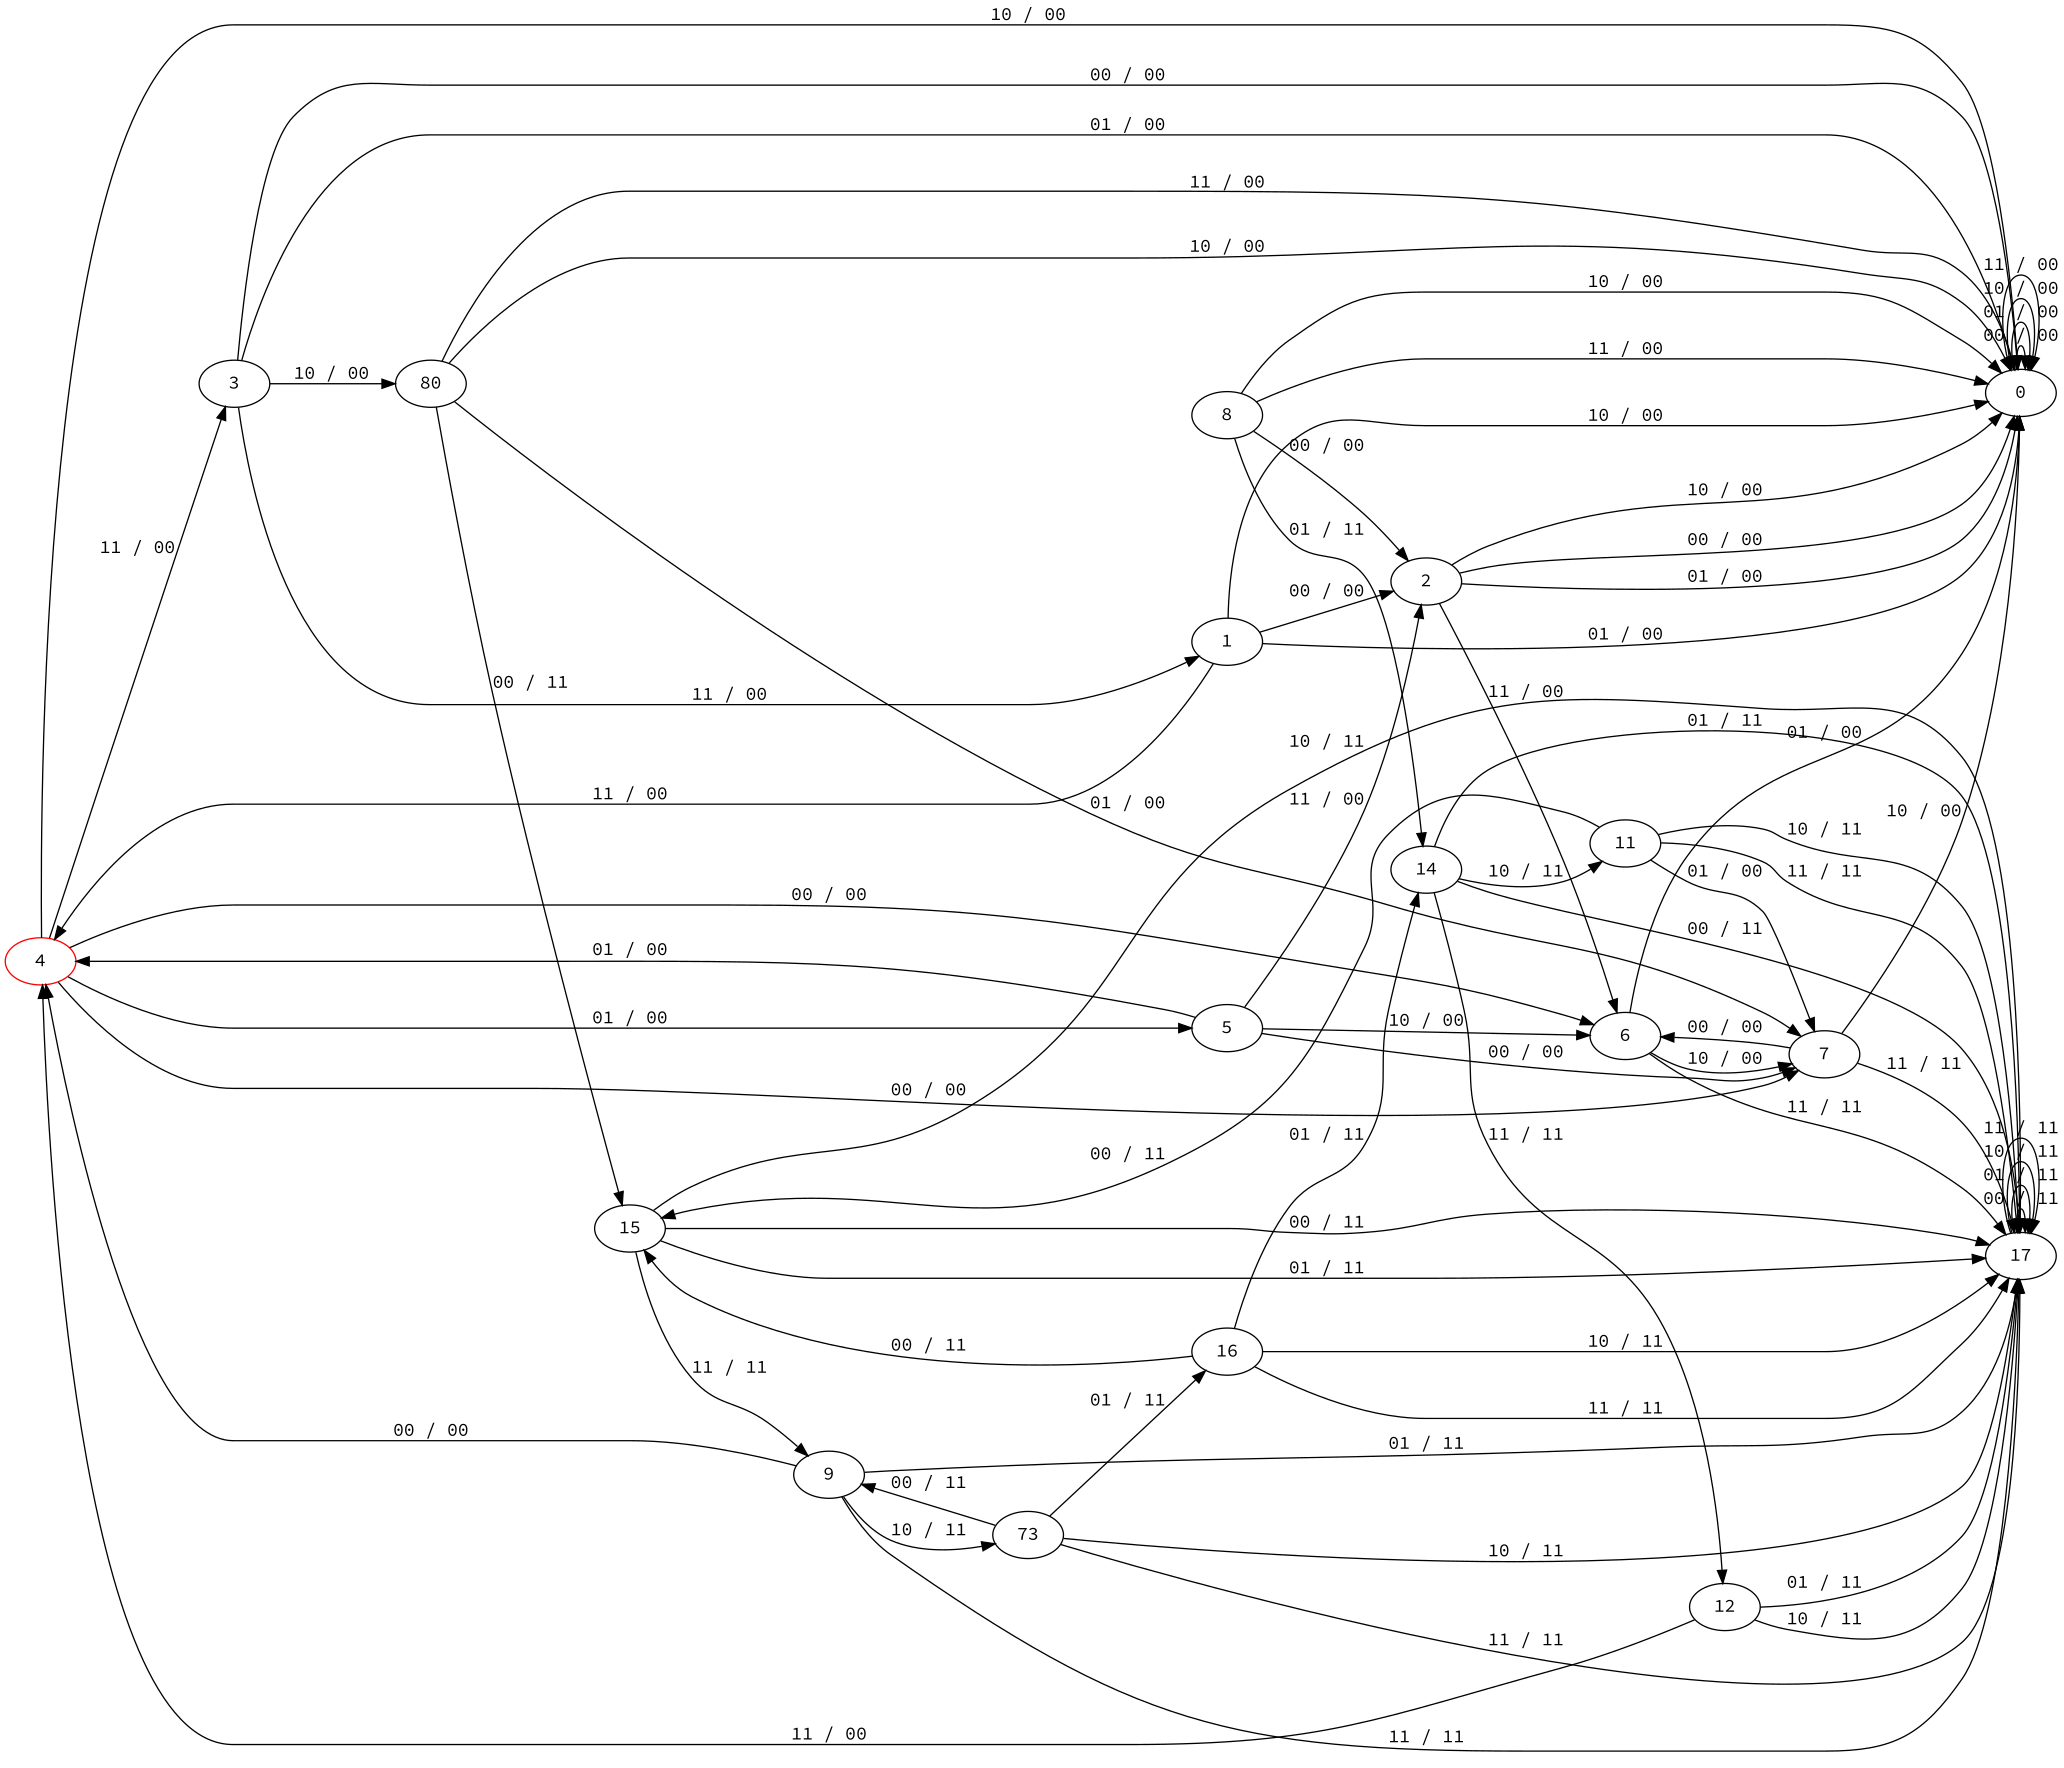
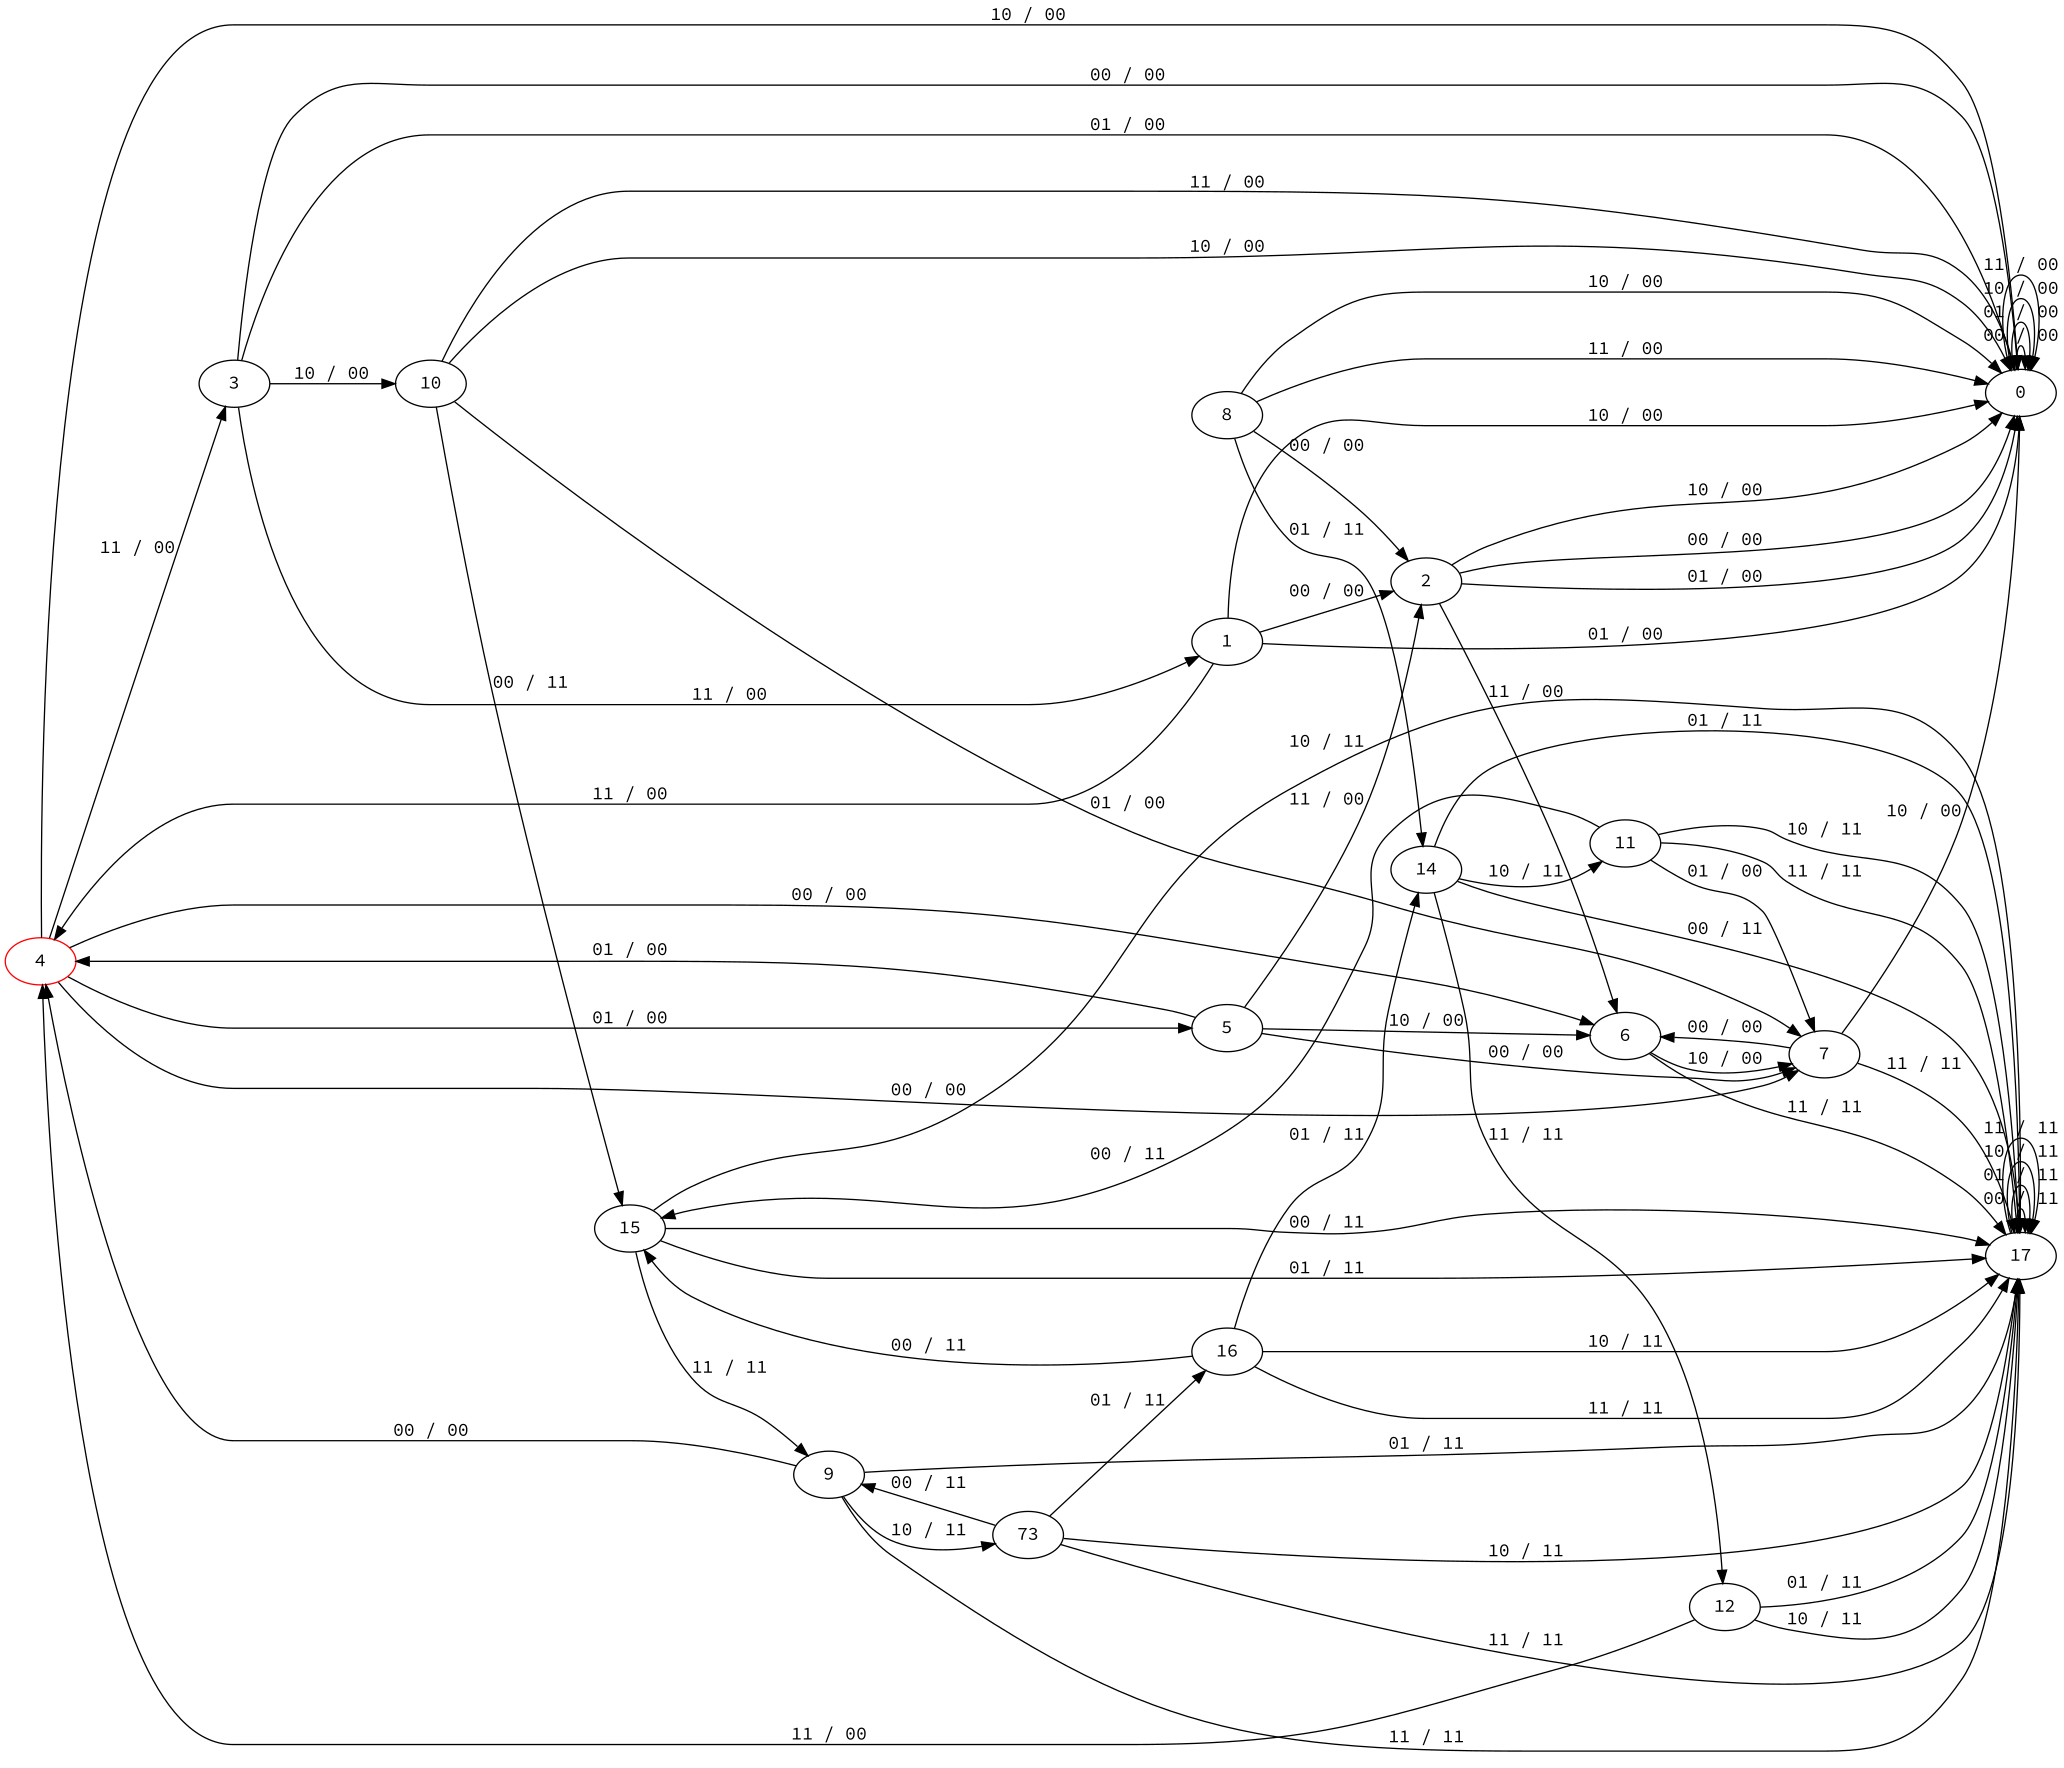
(431, 384) -> (431, 384)
(1840, 751) -> none
